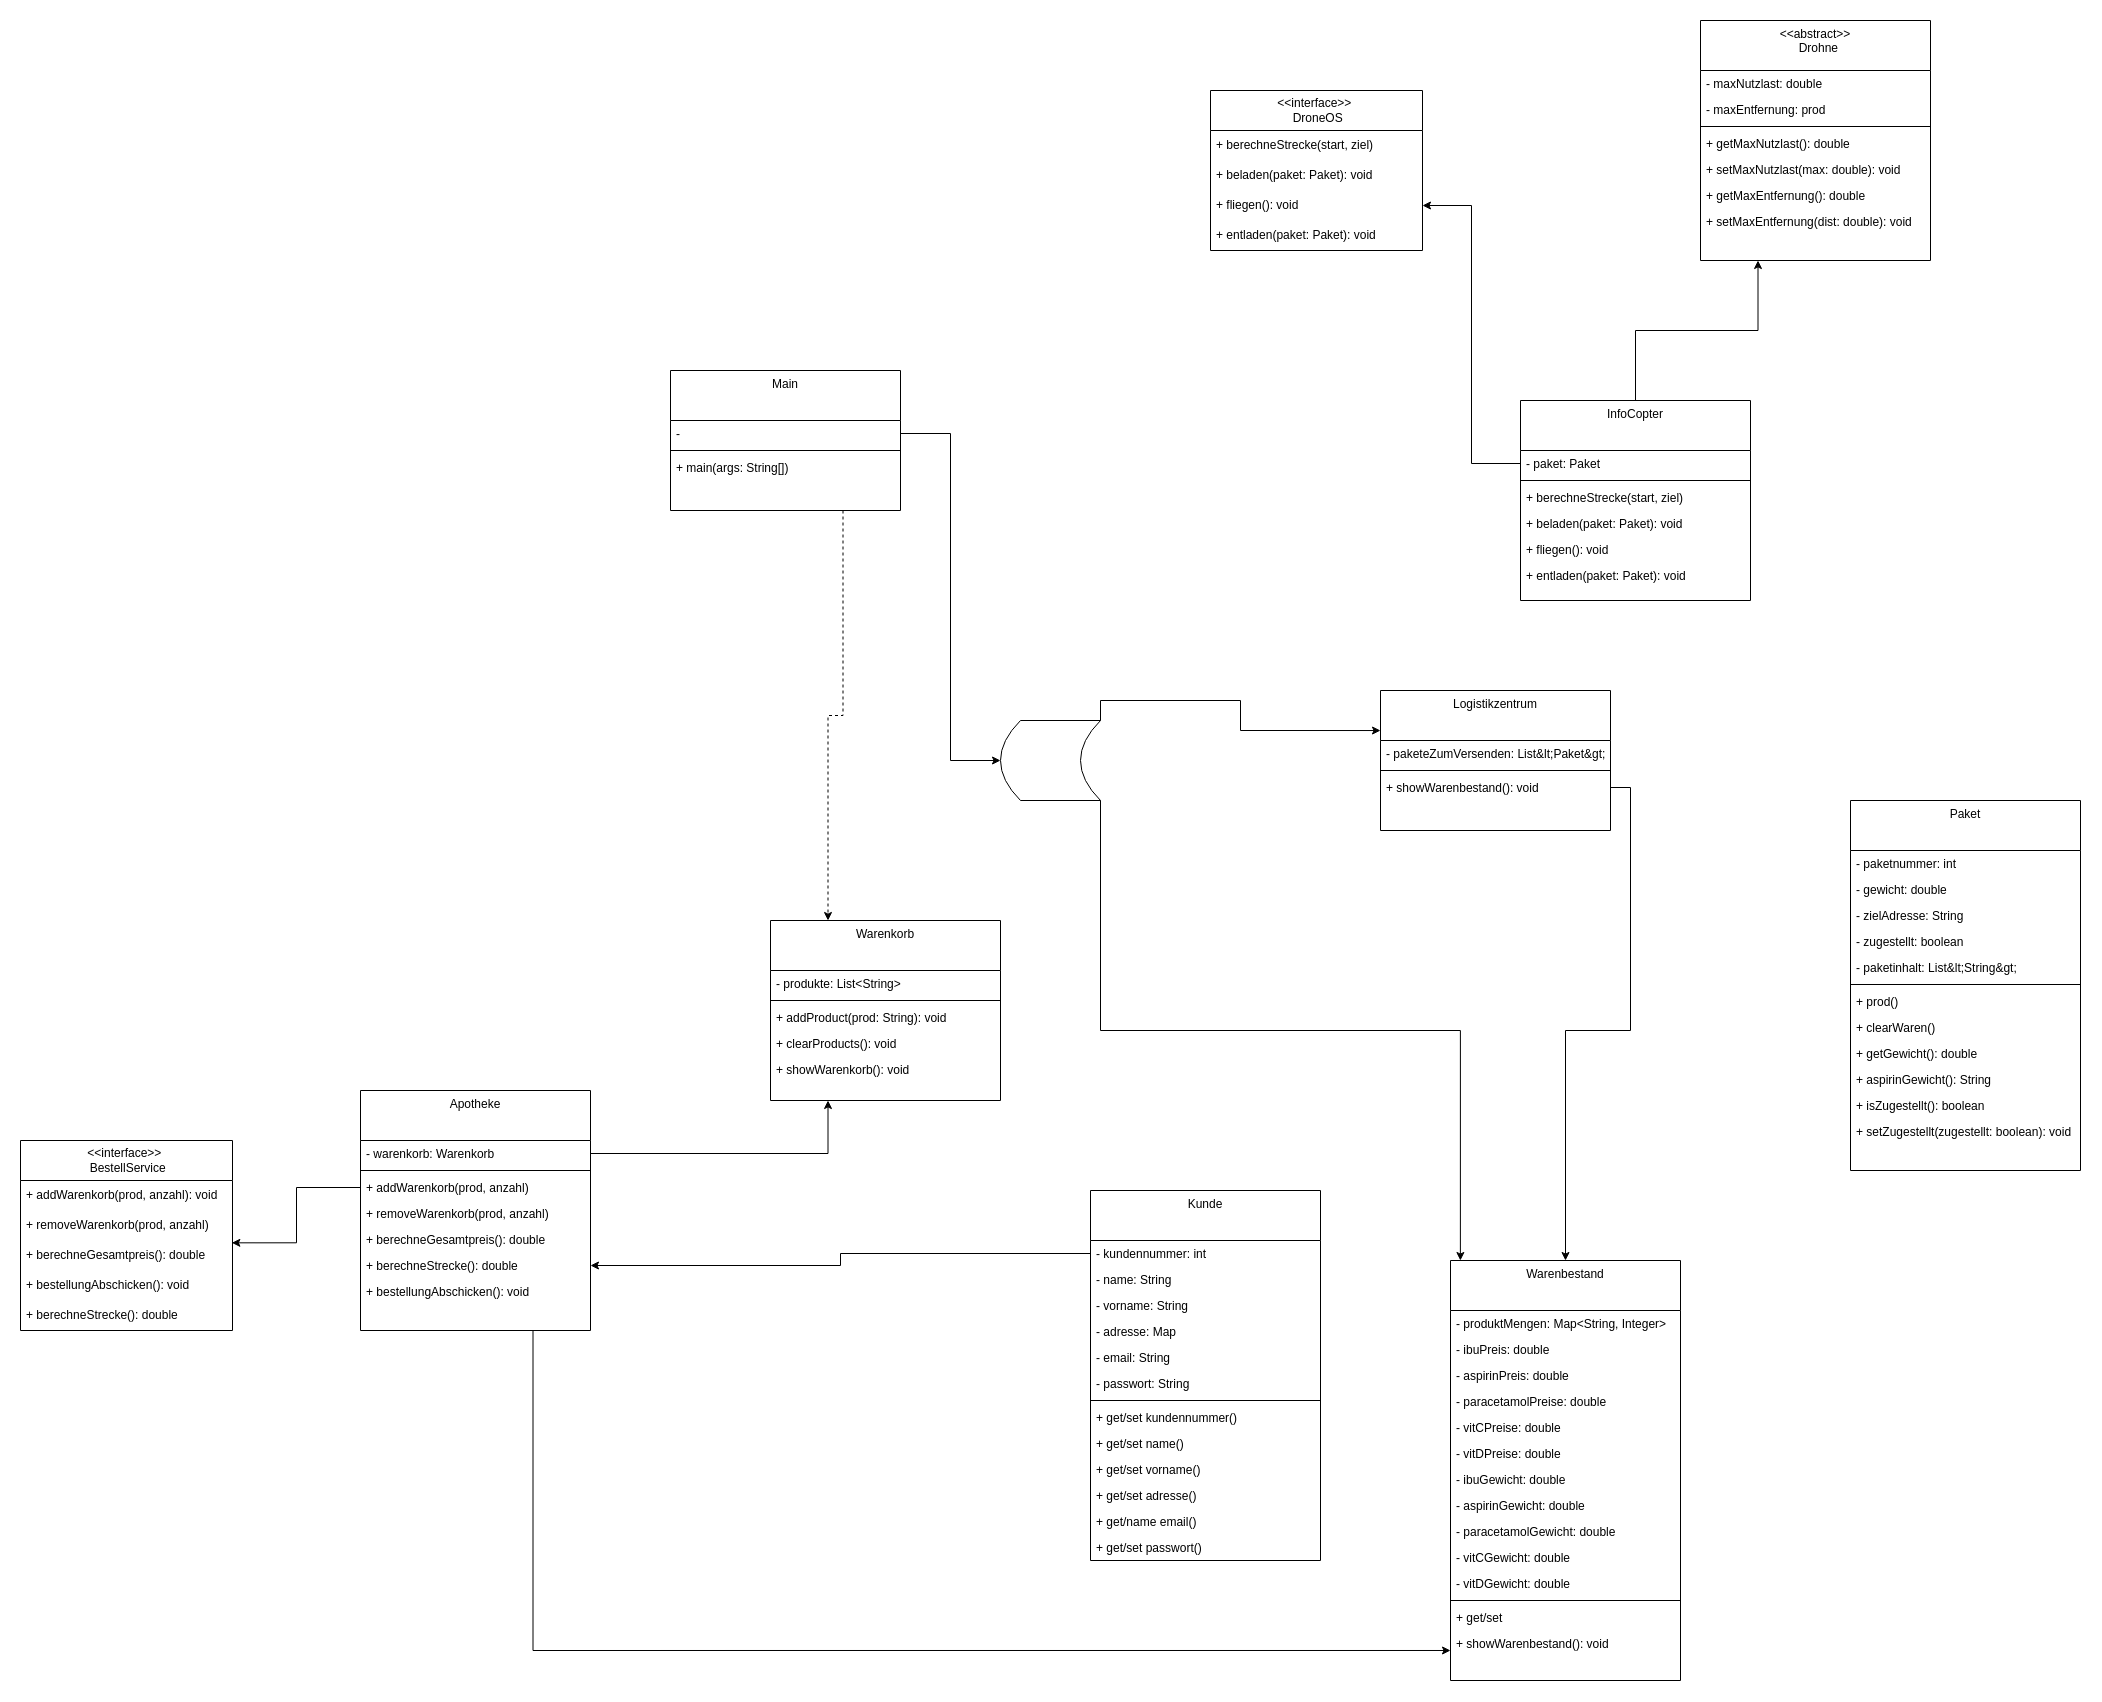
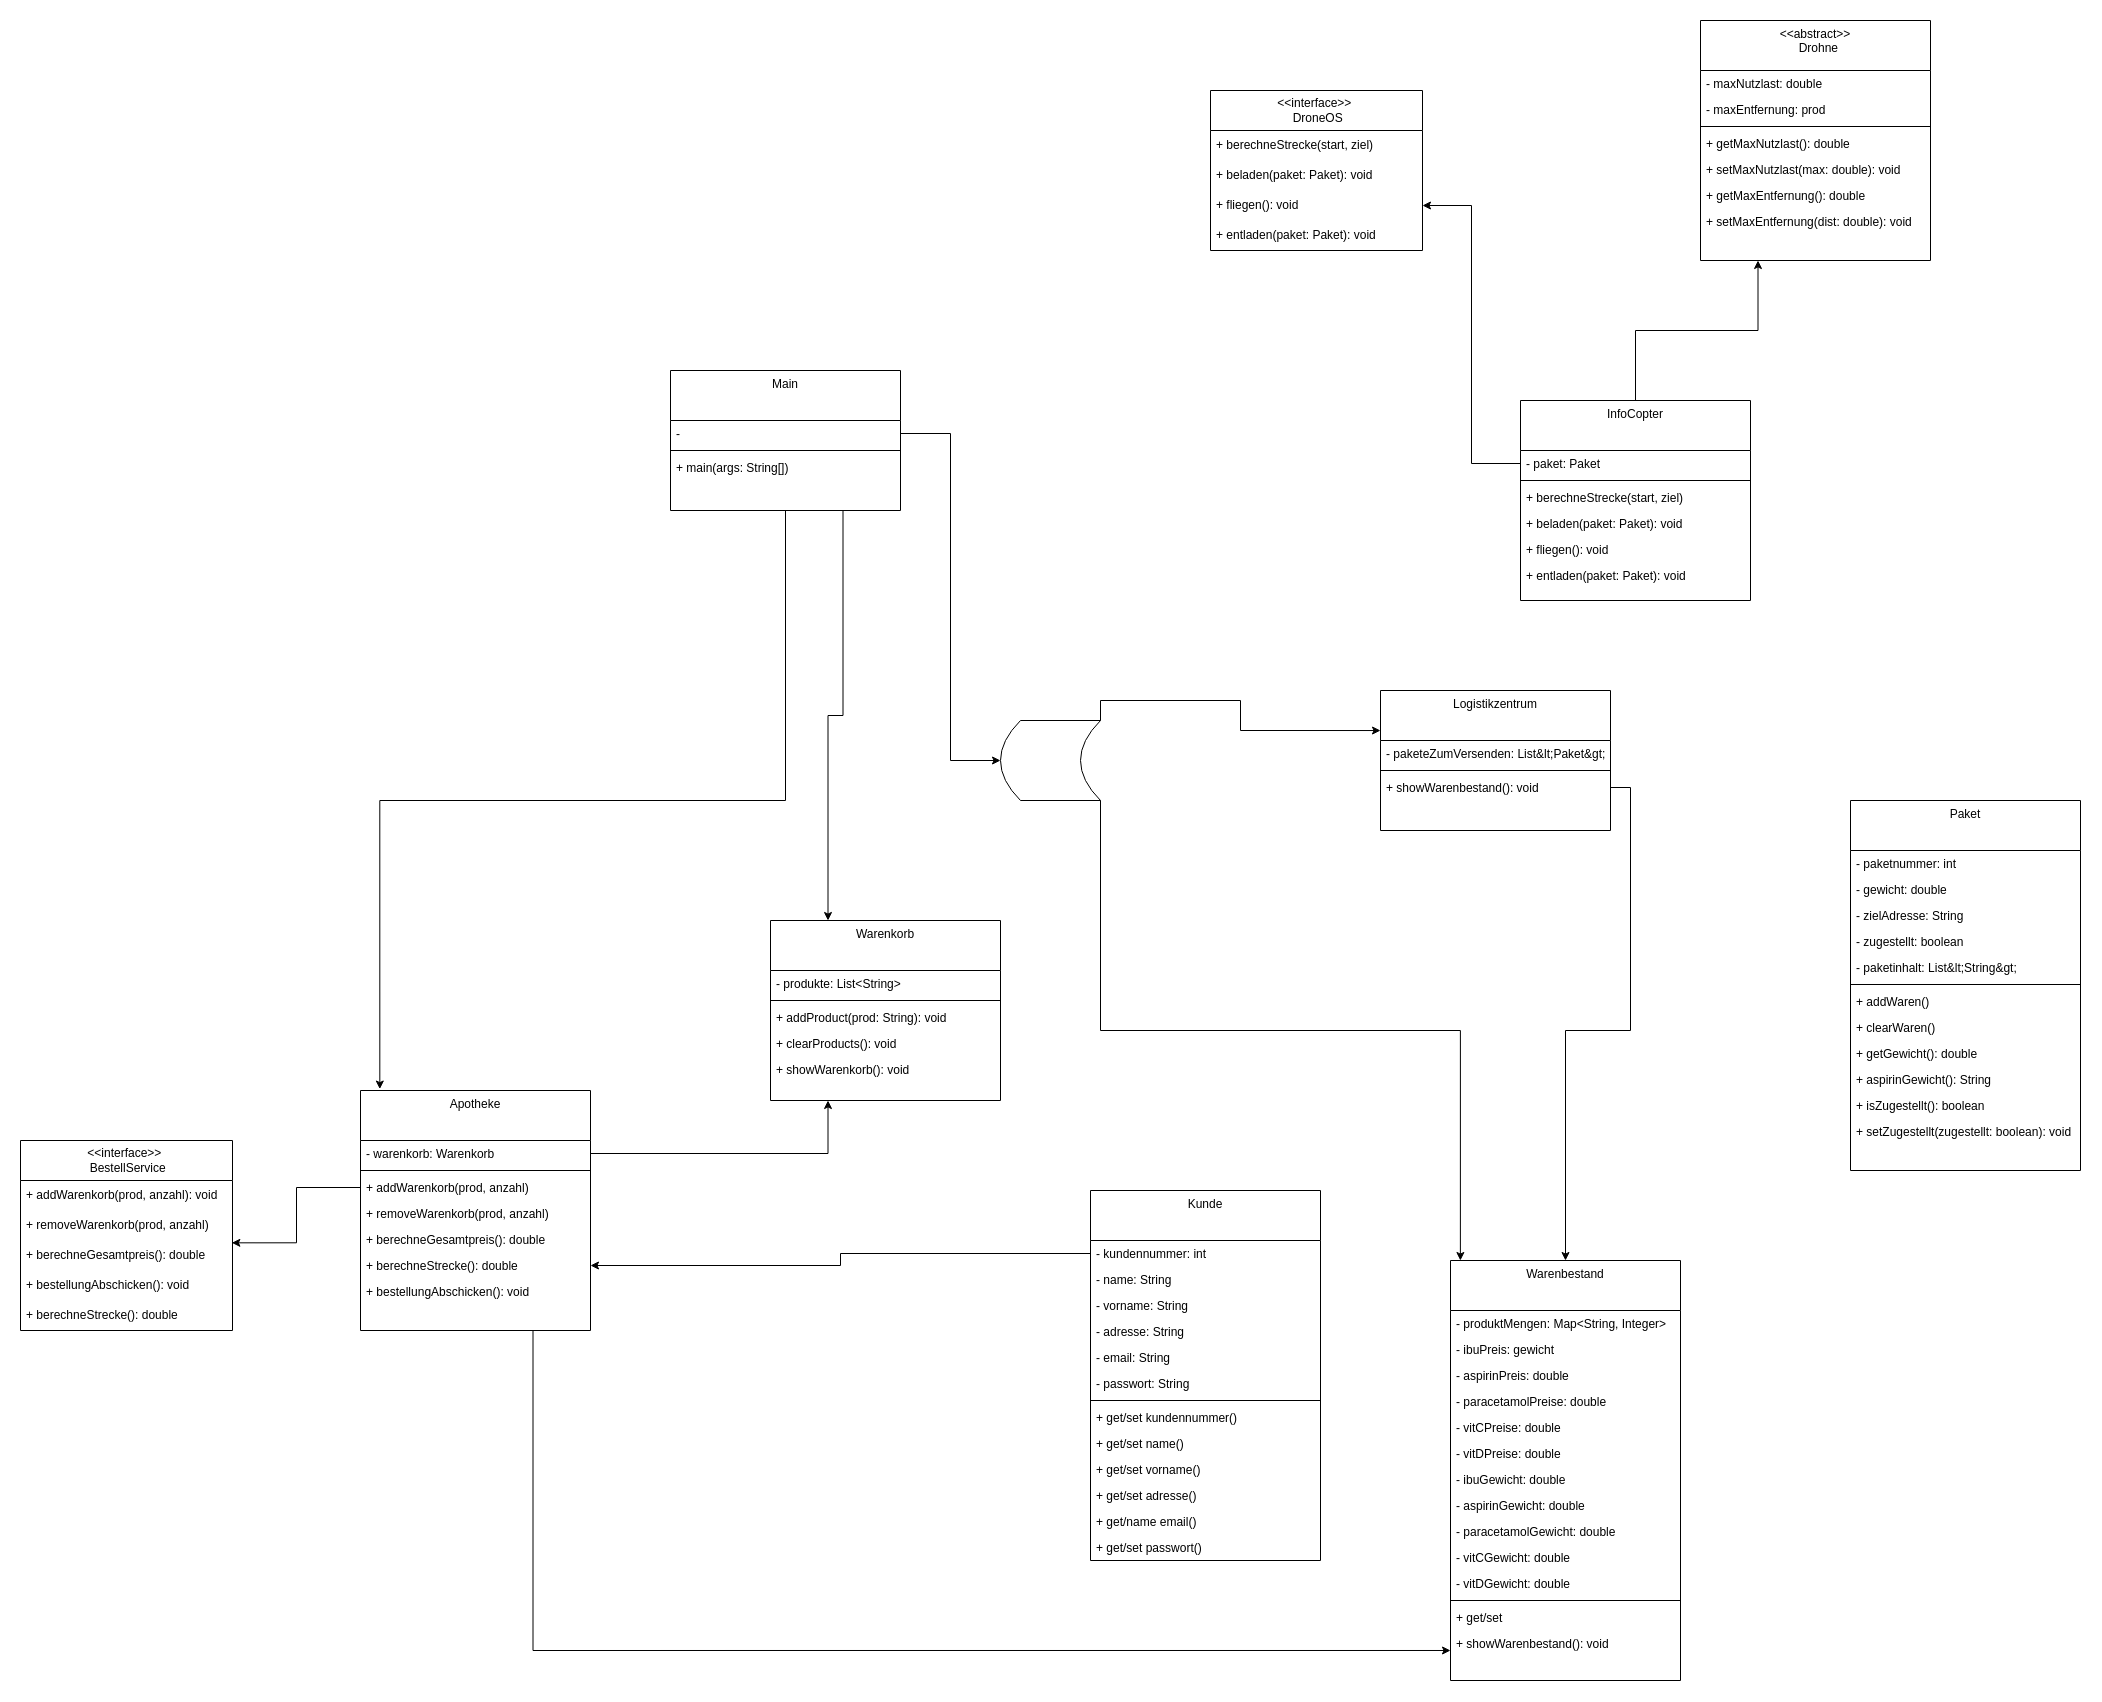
(841, 716) -> (841, 716)
none -> (586, 801)
(1881, 1002) -> (1895, 1002)
(1138, 1332) -> (1147, 1332)
(1507, 1350) -> (1510, 1350)
